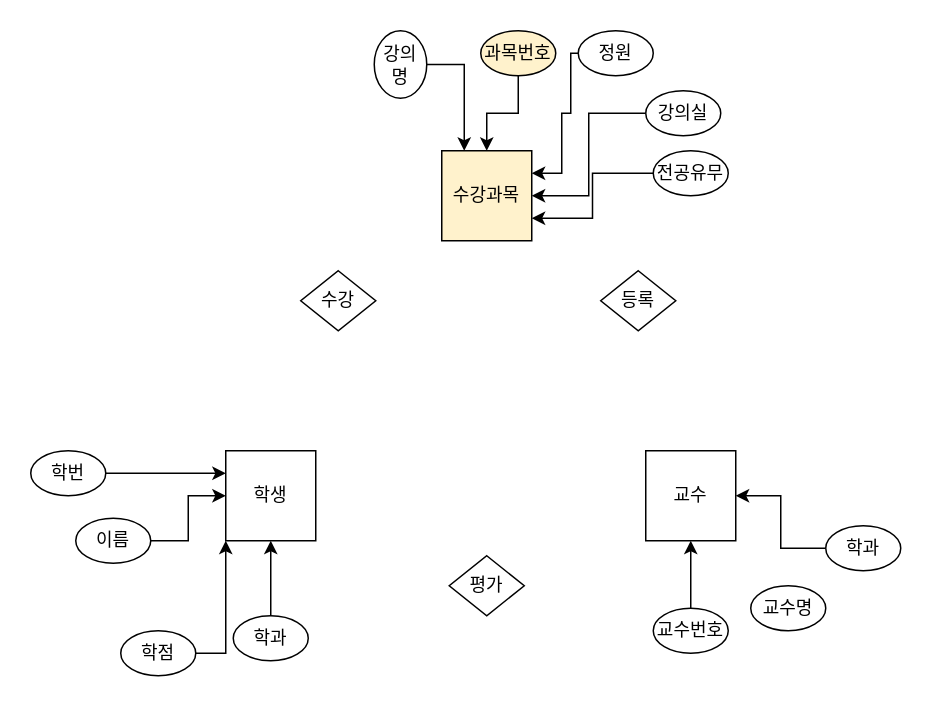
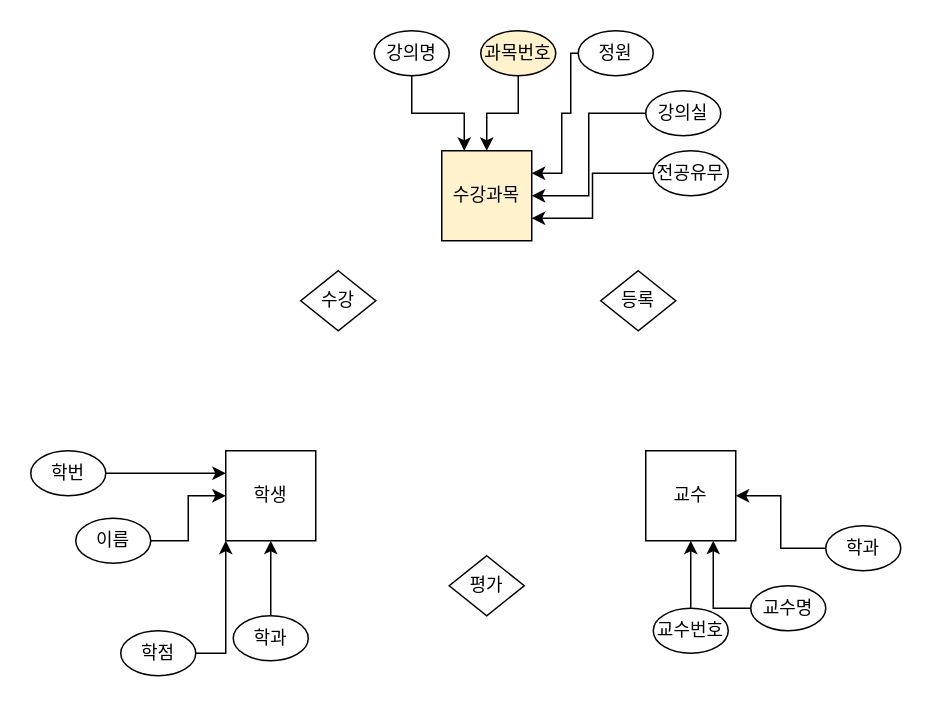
(401, 65) -> (412, 53)
none -> (713, 598)
